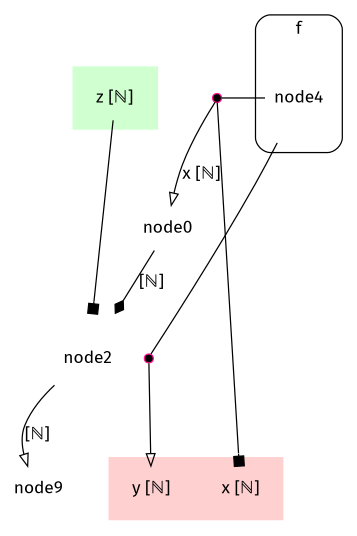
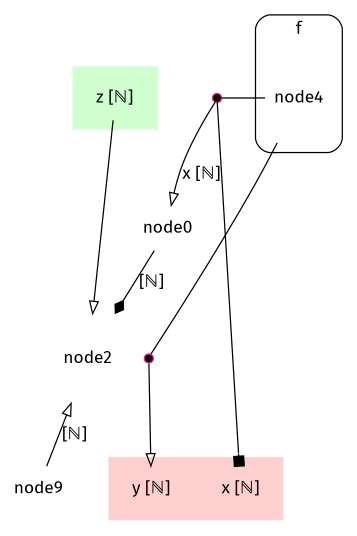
(104, 211) -> (104, 211)
(29, 416) -> (57, 441)
